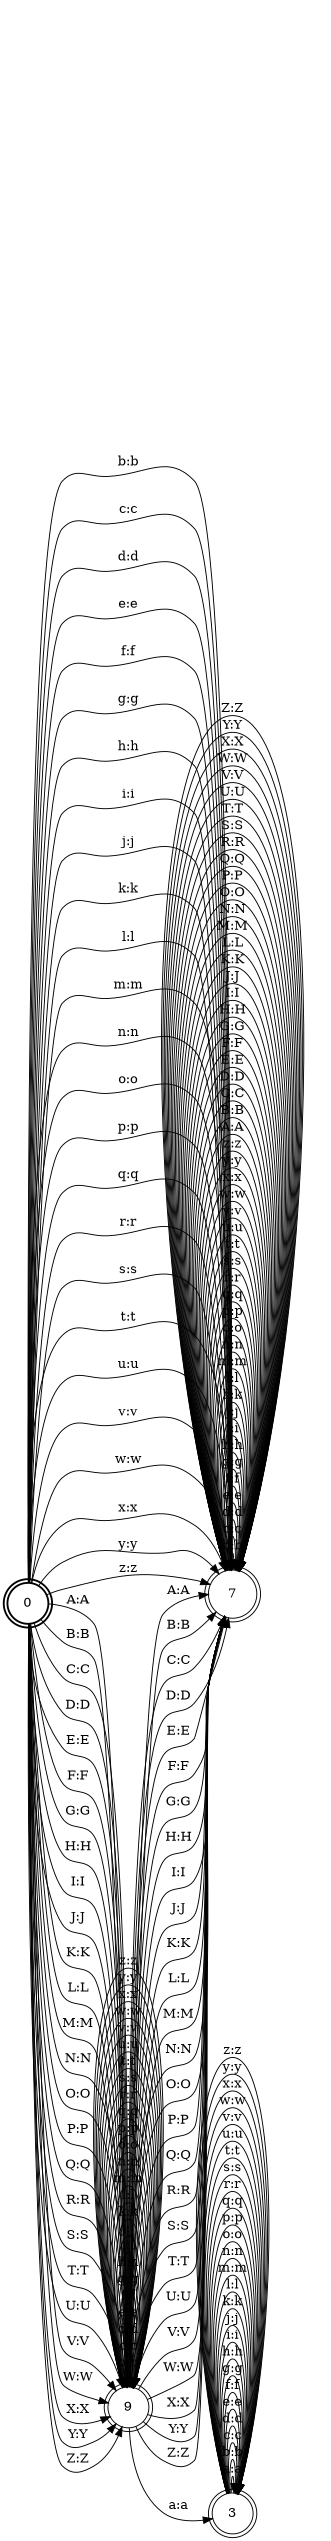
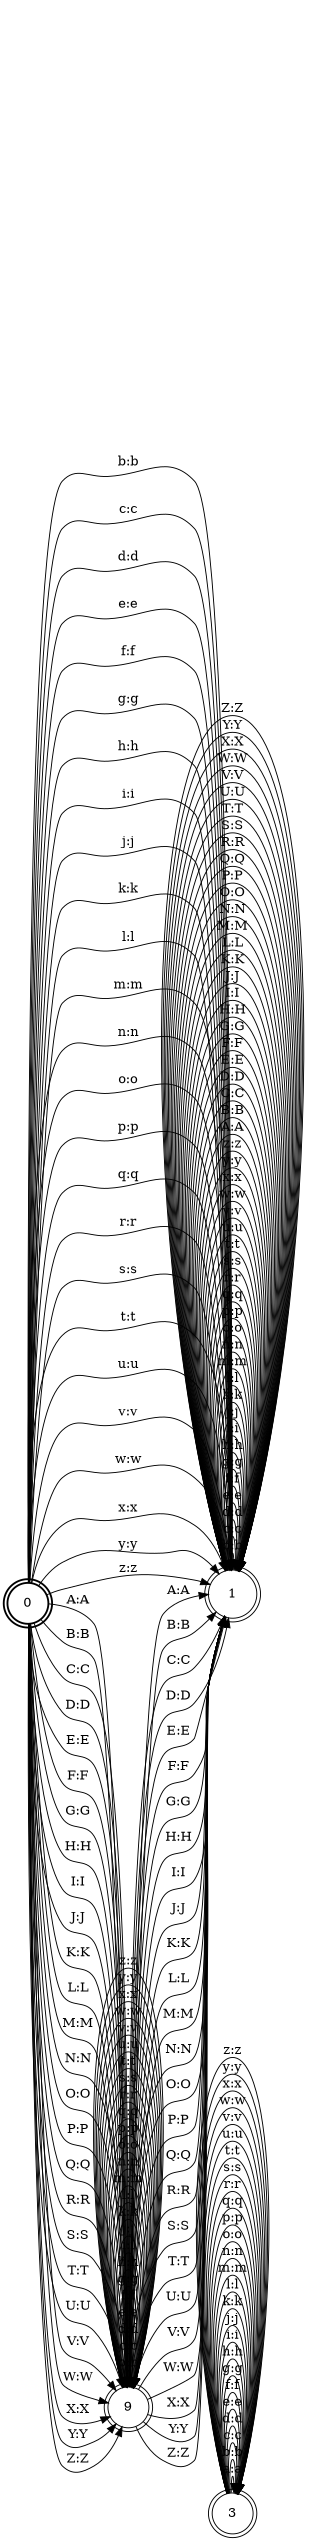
(233, 1594) -> (233, 1594)
(146, 2493) -> none
